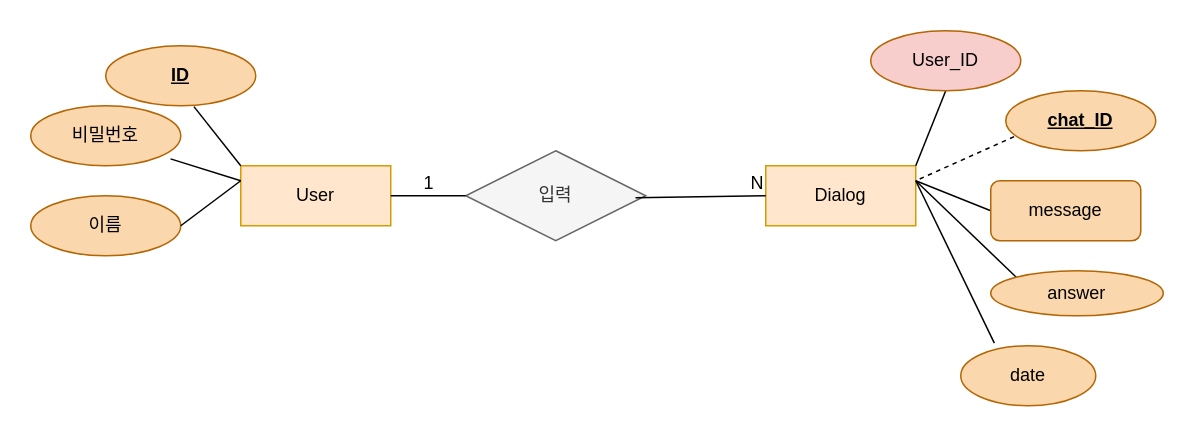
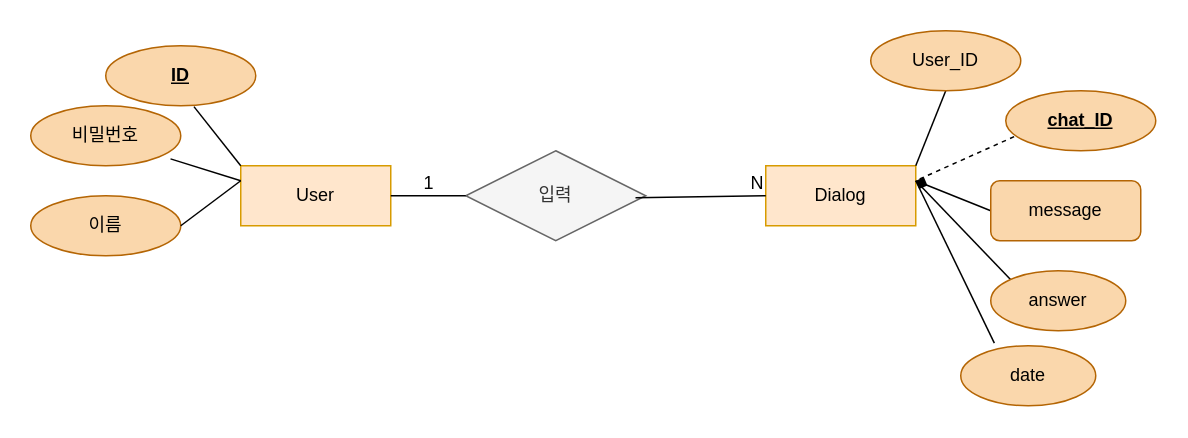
(946, 61) -> (946, 61)
(923, 184) -> (927, 185)
(1077, 293) -> (1058, 301)
